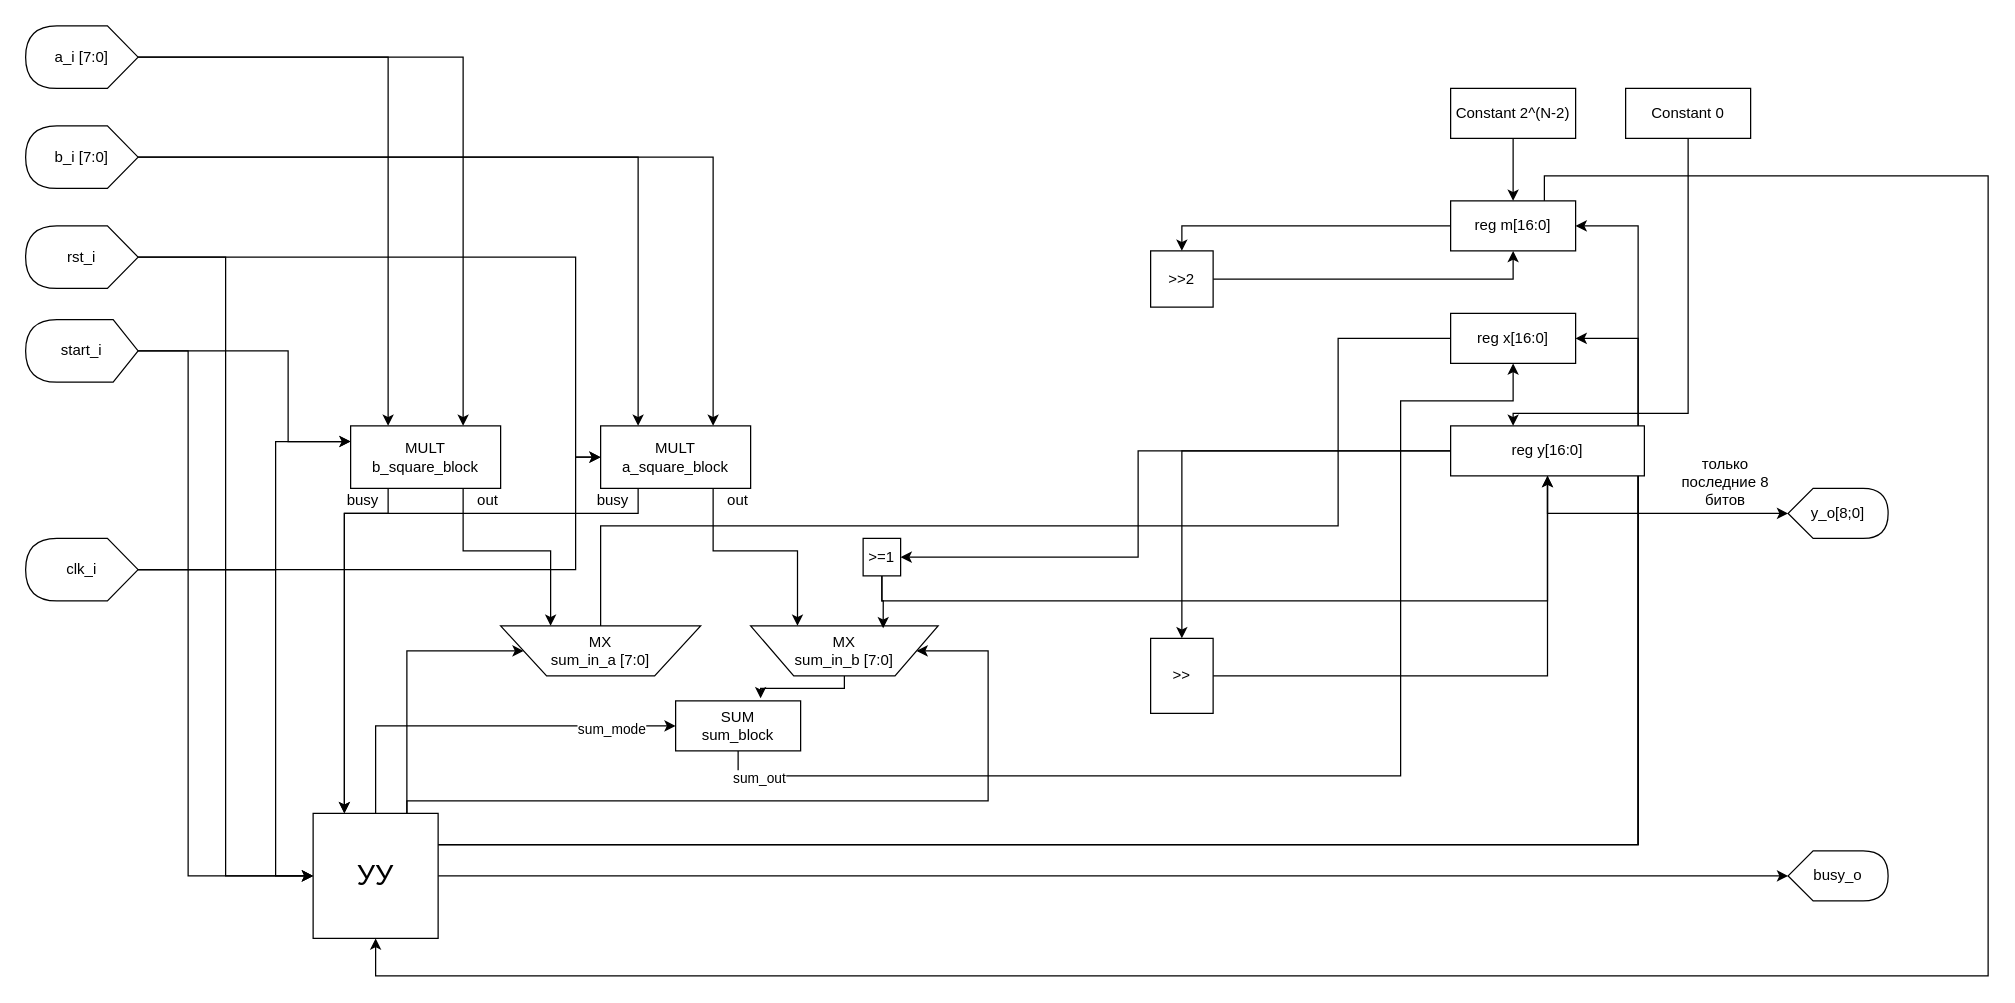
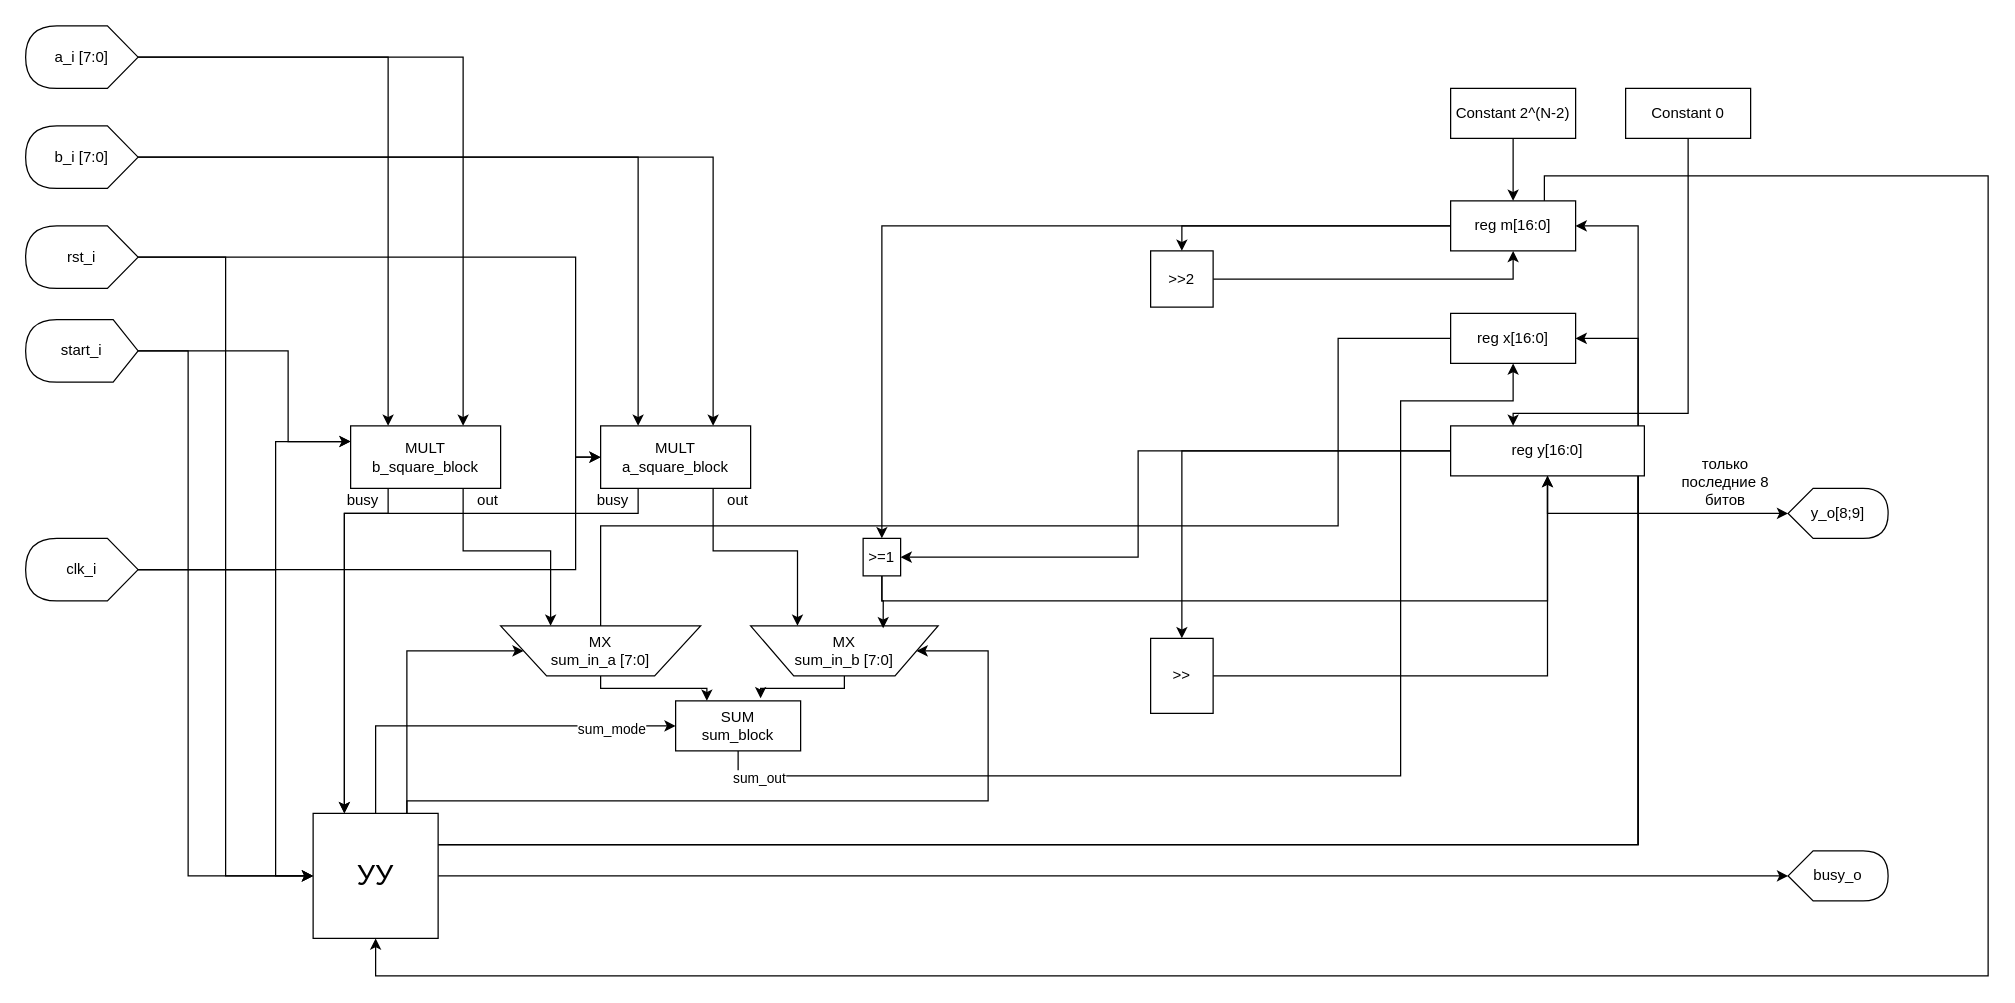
none -> (882, 229)
(1838, 513) -> (1838, 513)
none -> (650, 688)
